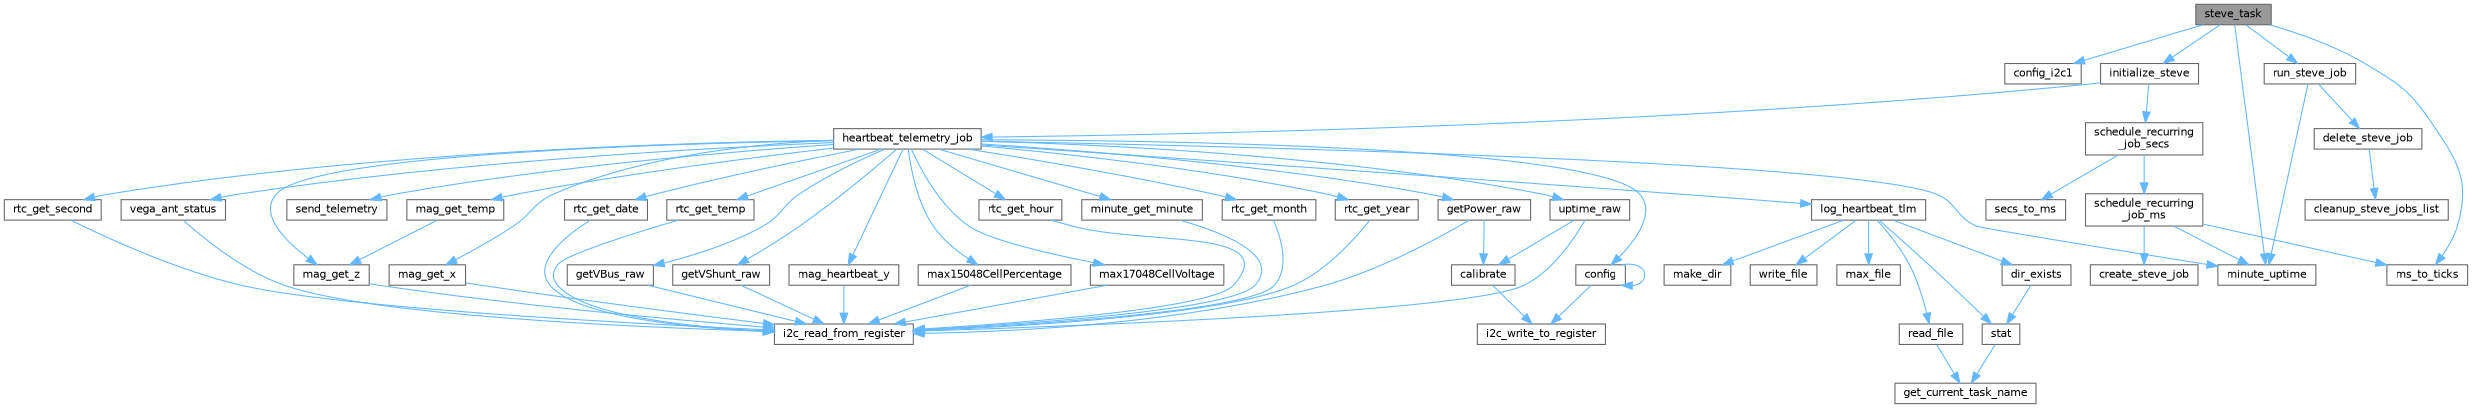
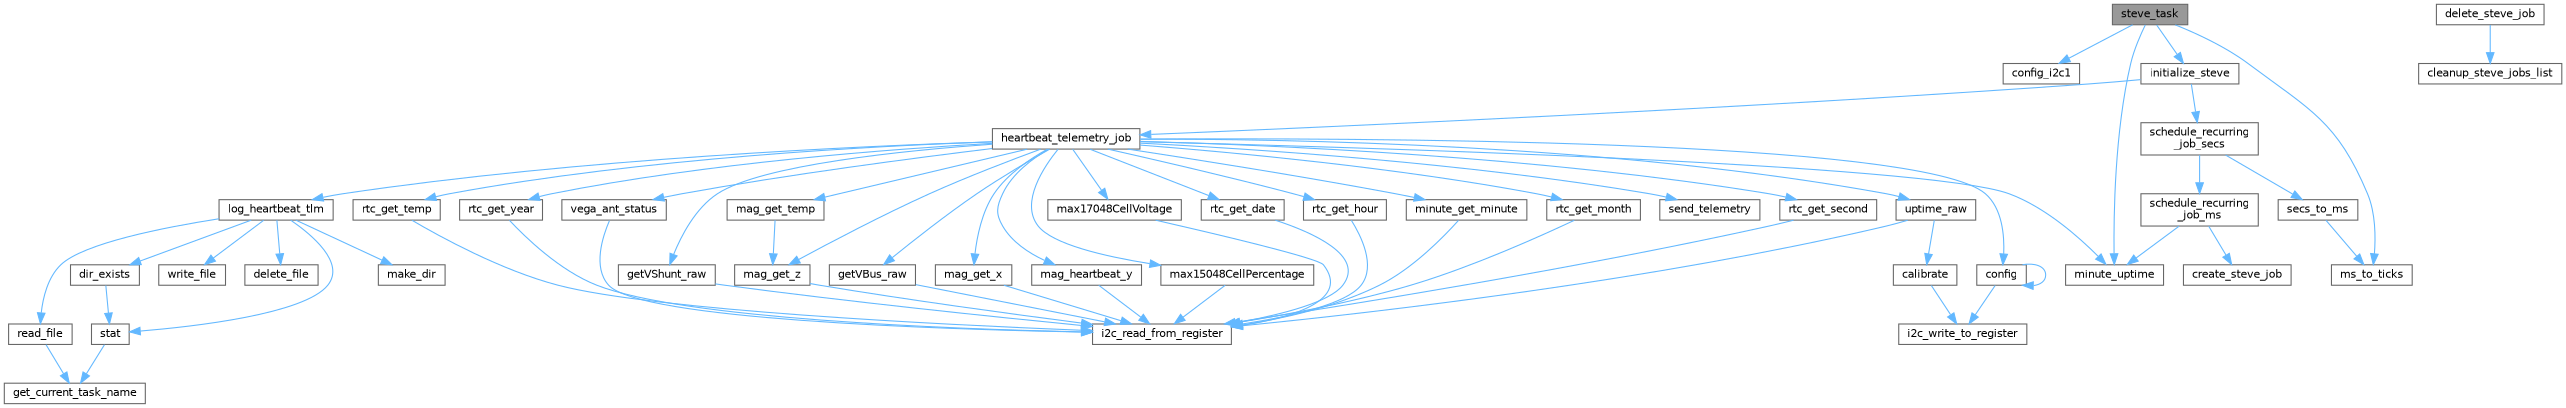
(2310, 74) -> none
(1484, 210) -> none
(2290, 243) -> (2341, 238)
(1869, 275) -> (281, 275)
